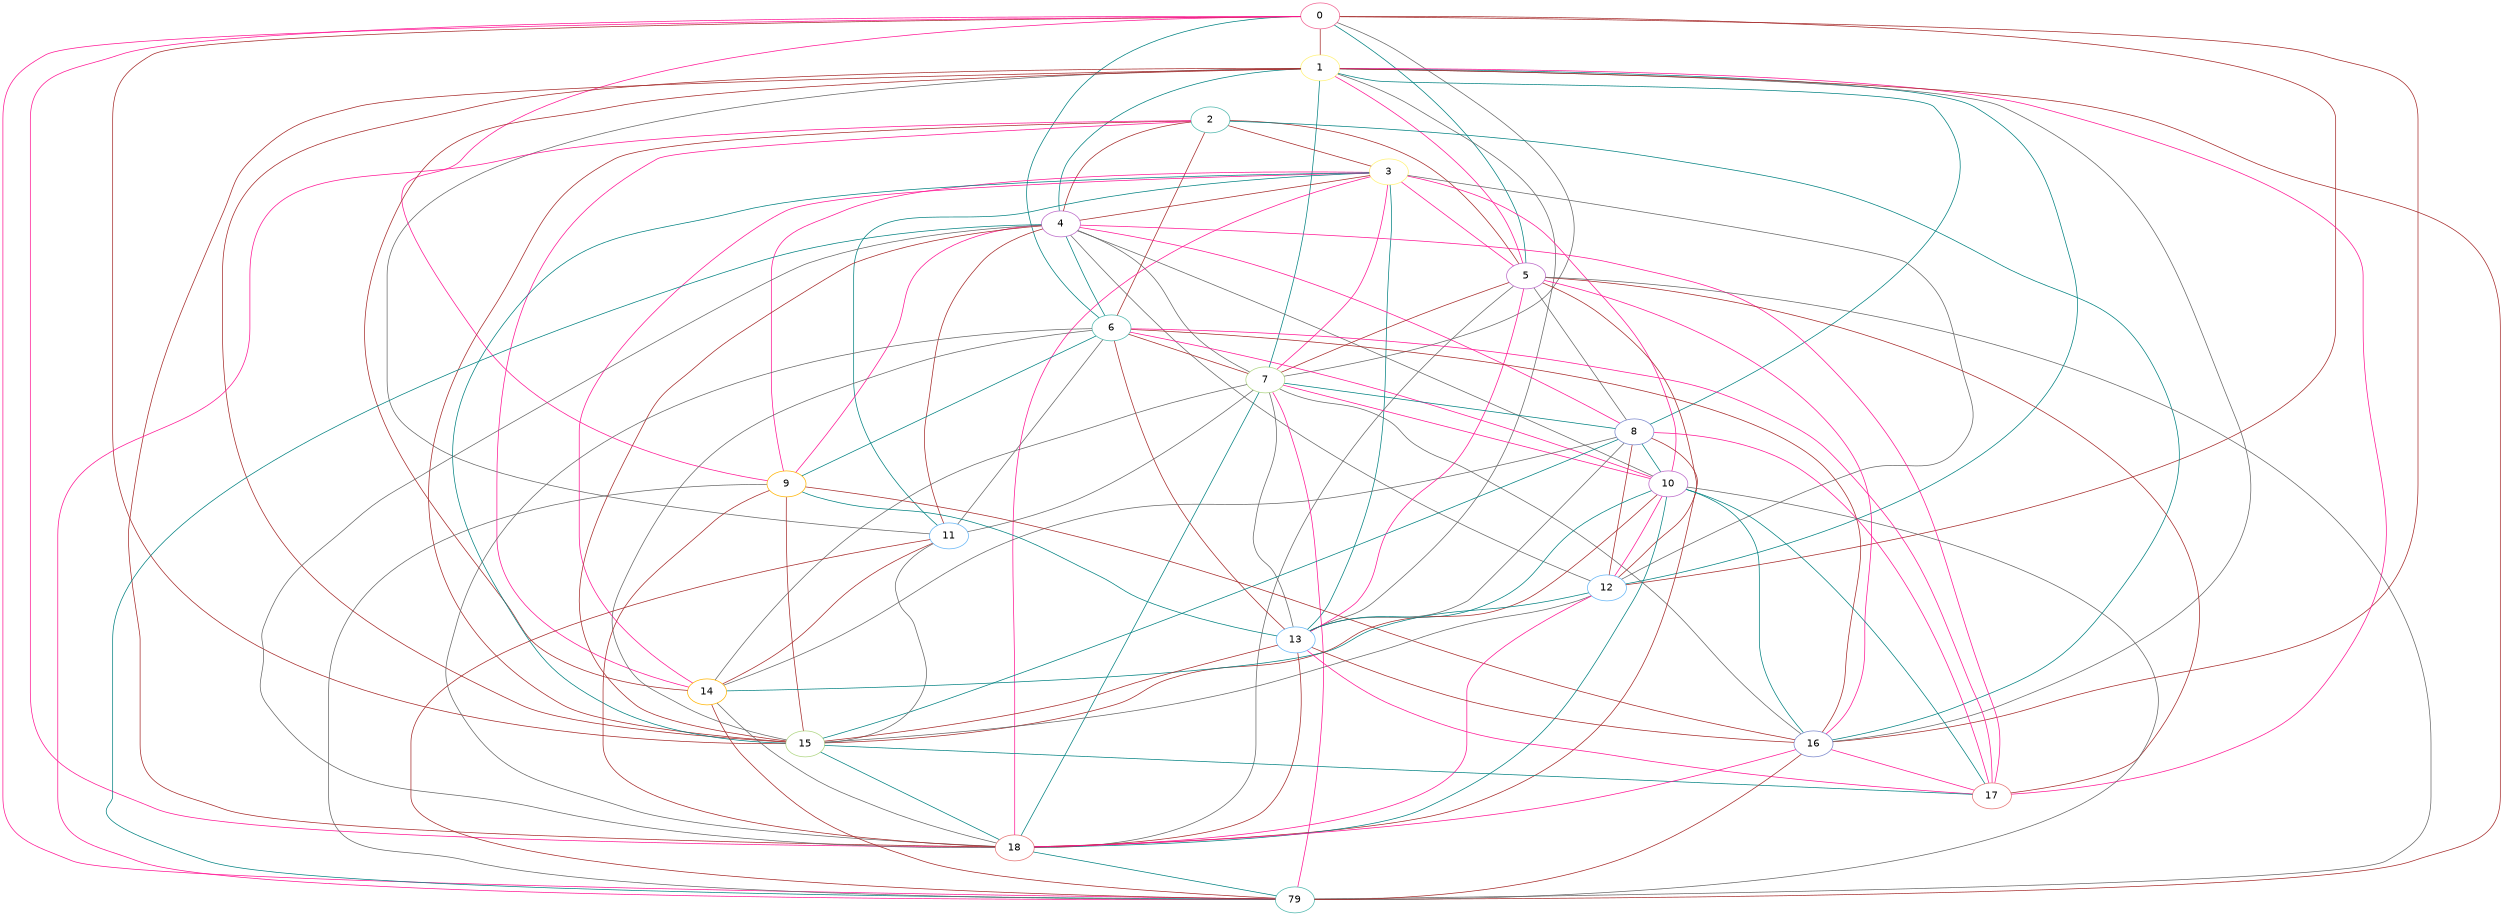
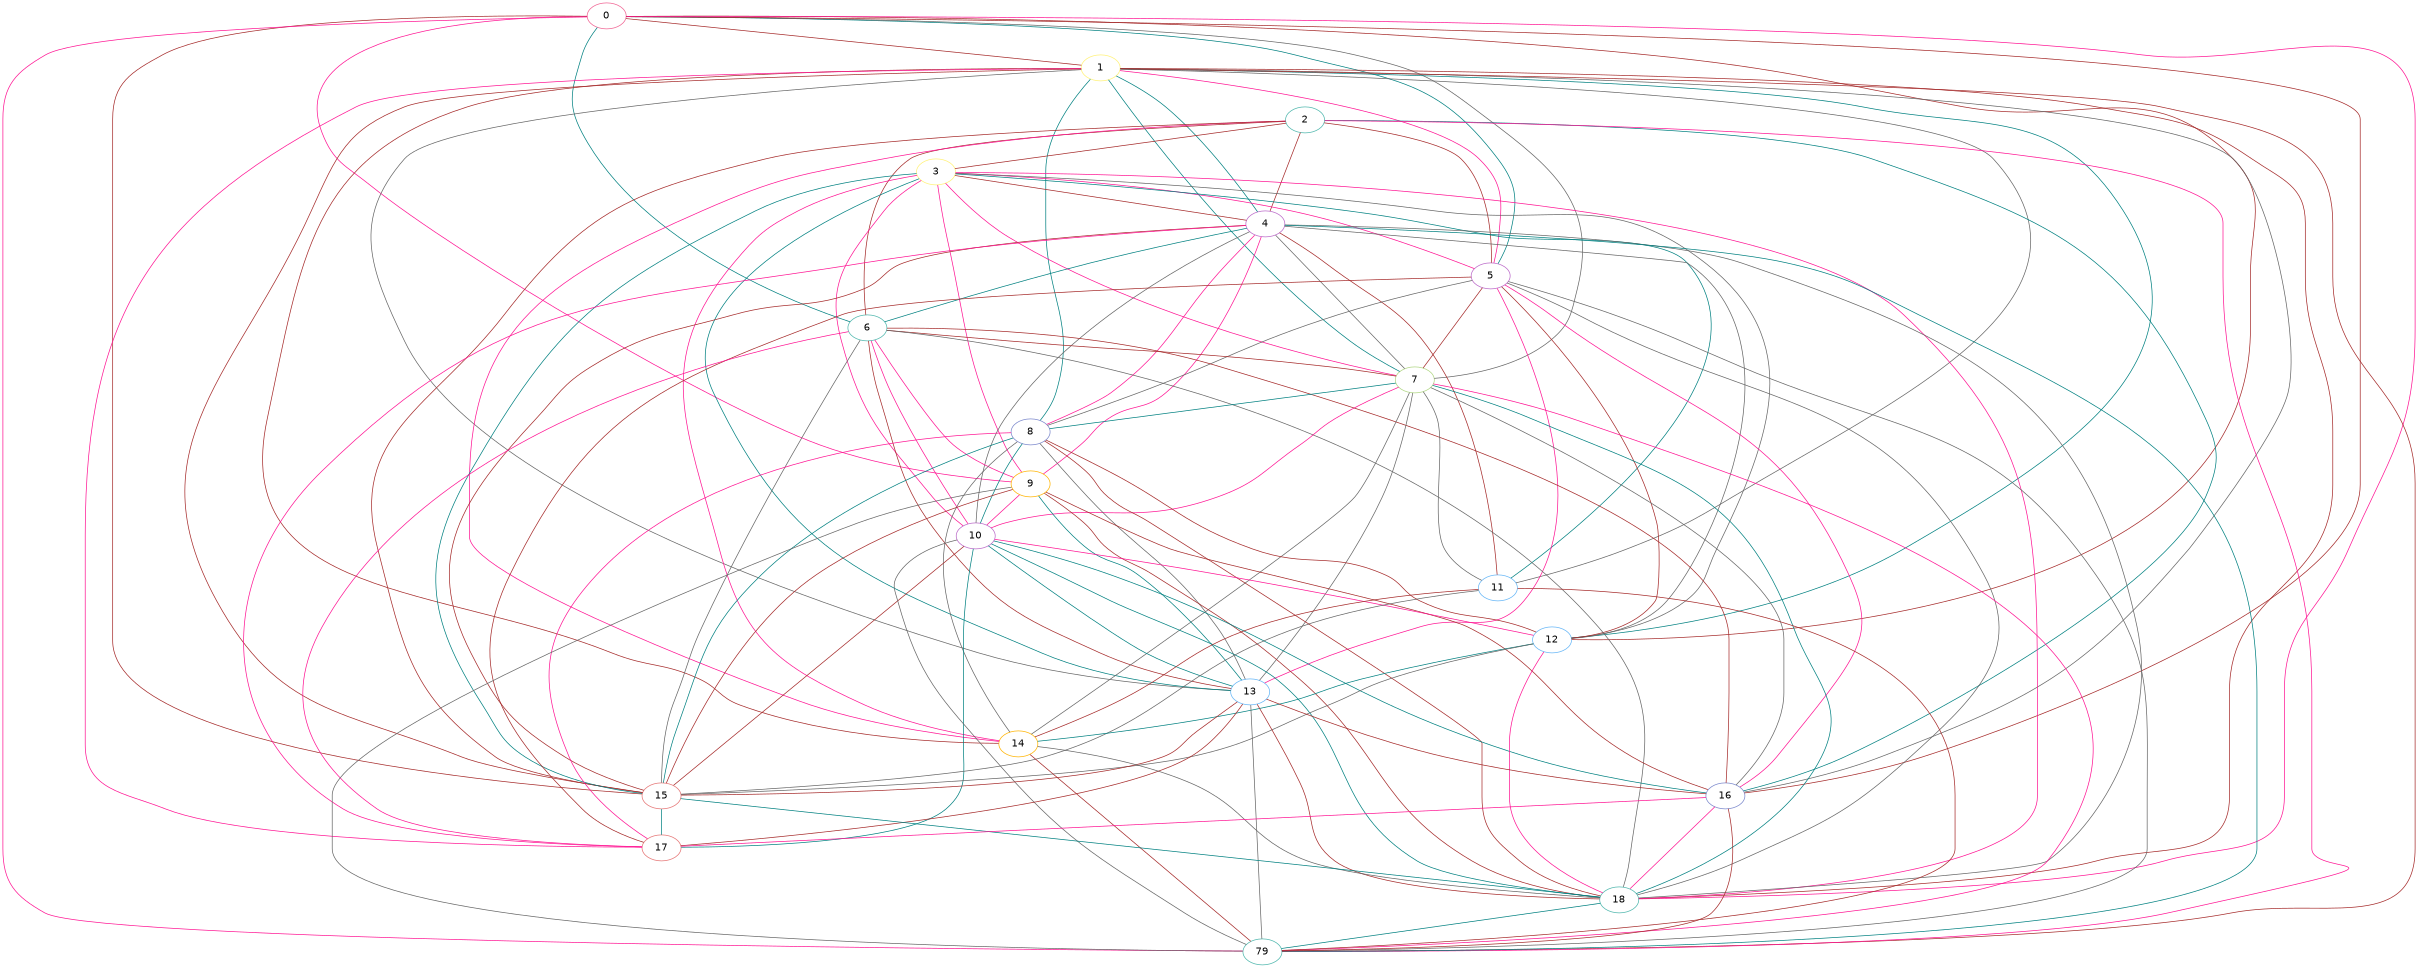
(949, 406) -> (932, 422)
(1030, 432) -> none
none -> (1003, 510)
(805, 744) -> (662, 796)
(1629, 758) -> (976, 812)
none -> (1256, 810)
(1015, 848) -> (1619, 900)
